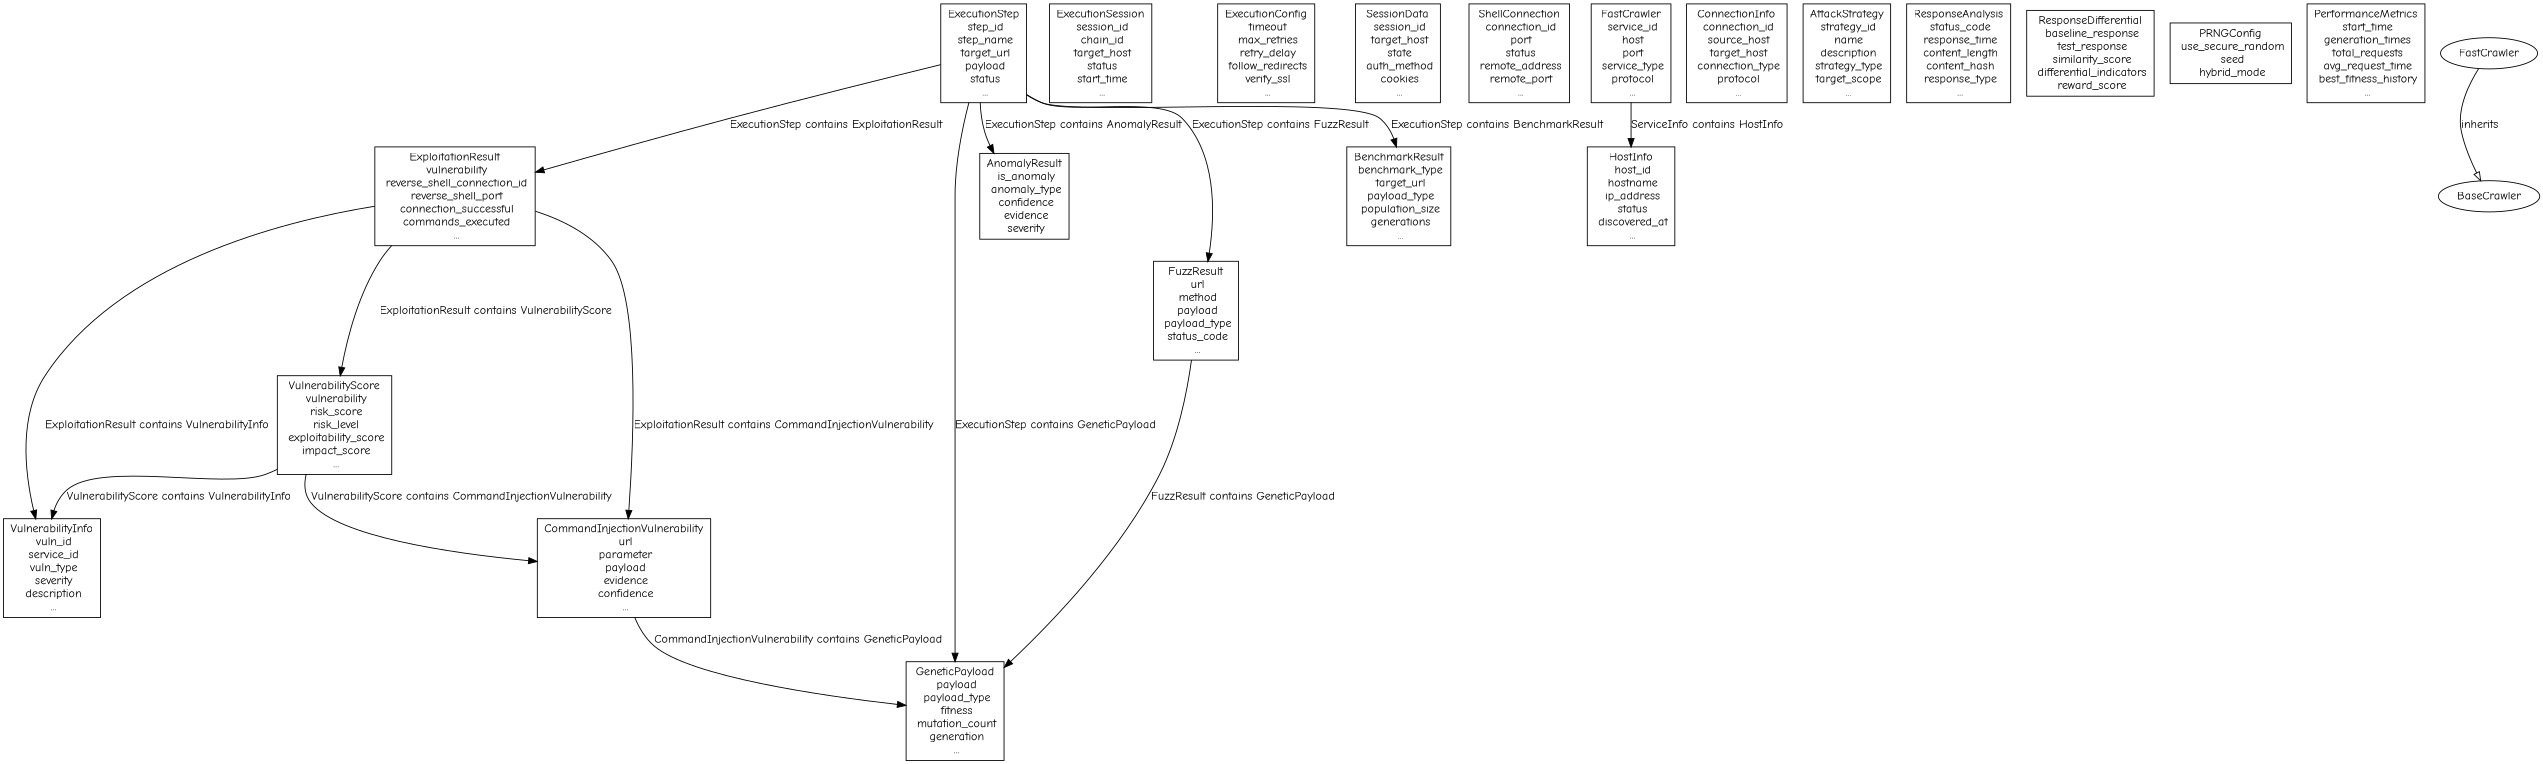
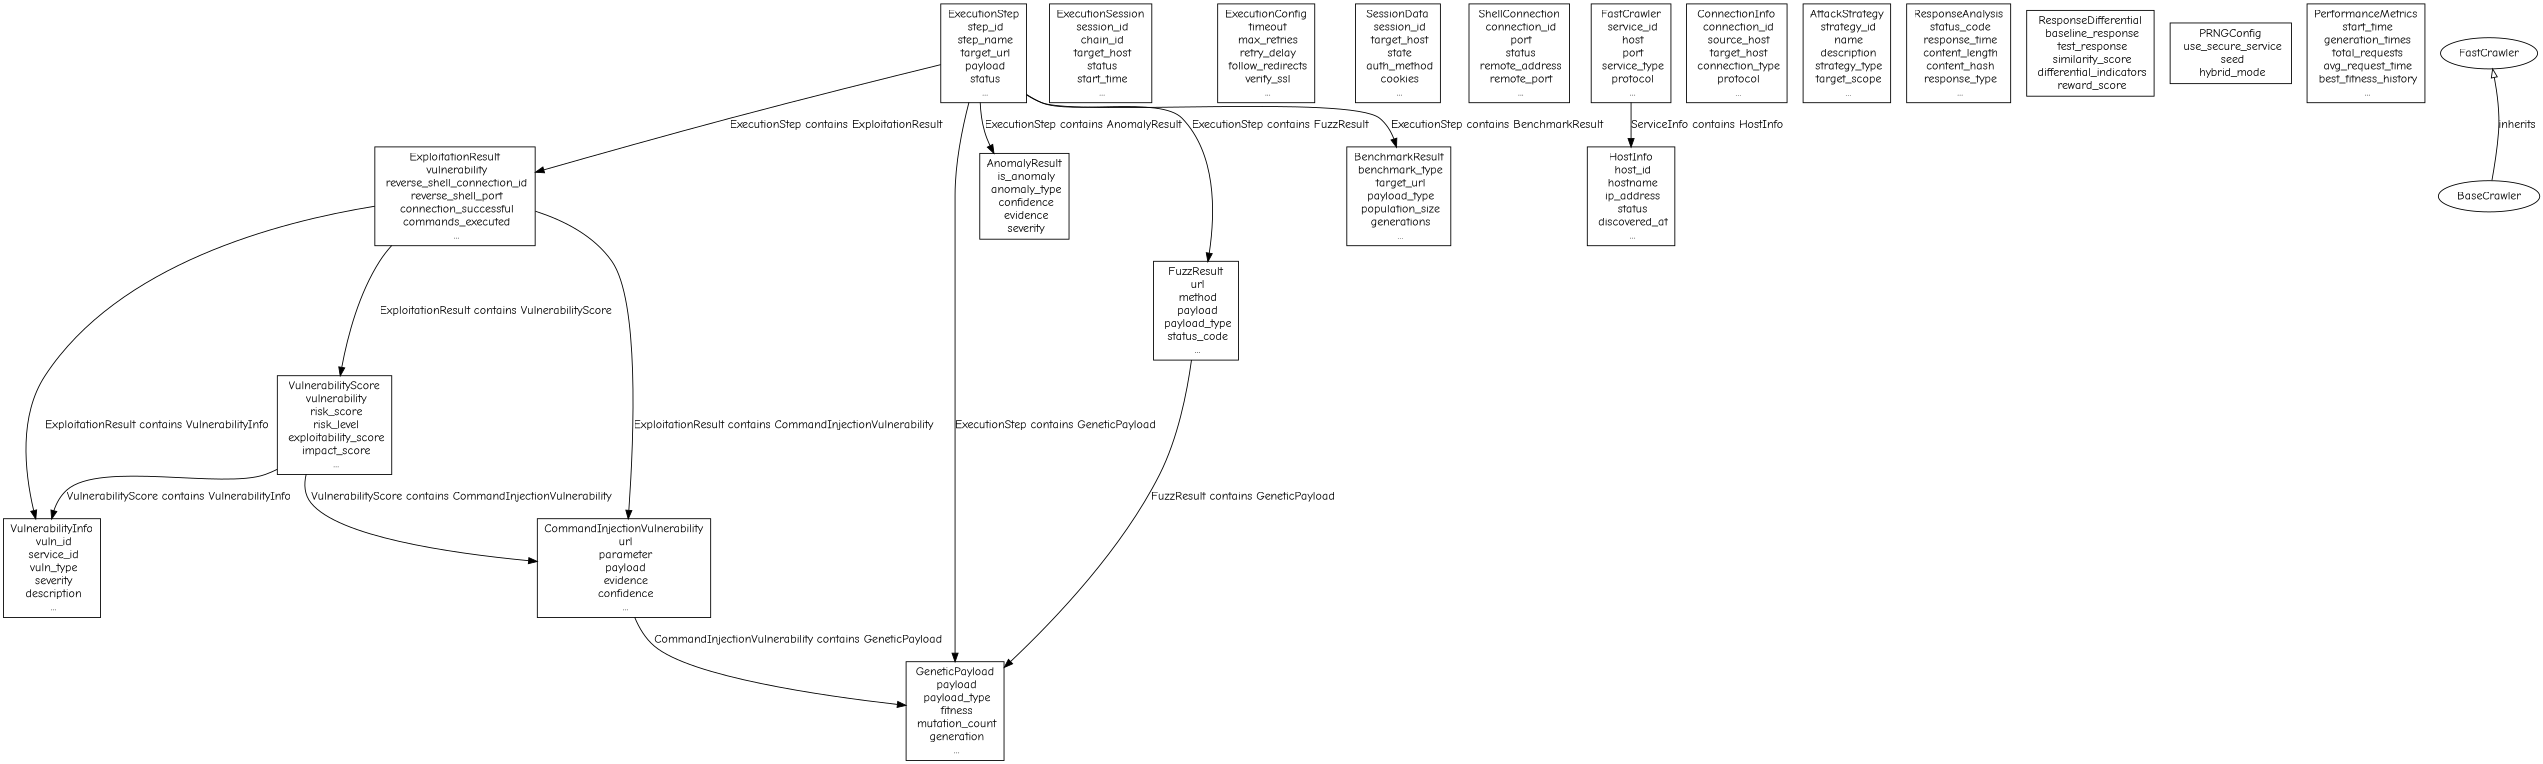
(2231, 53) -> (2231, 53)
(2460, 120) -> (2499, 129)
